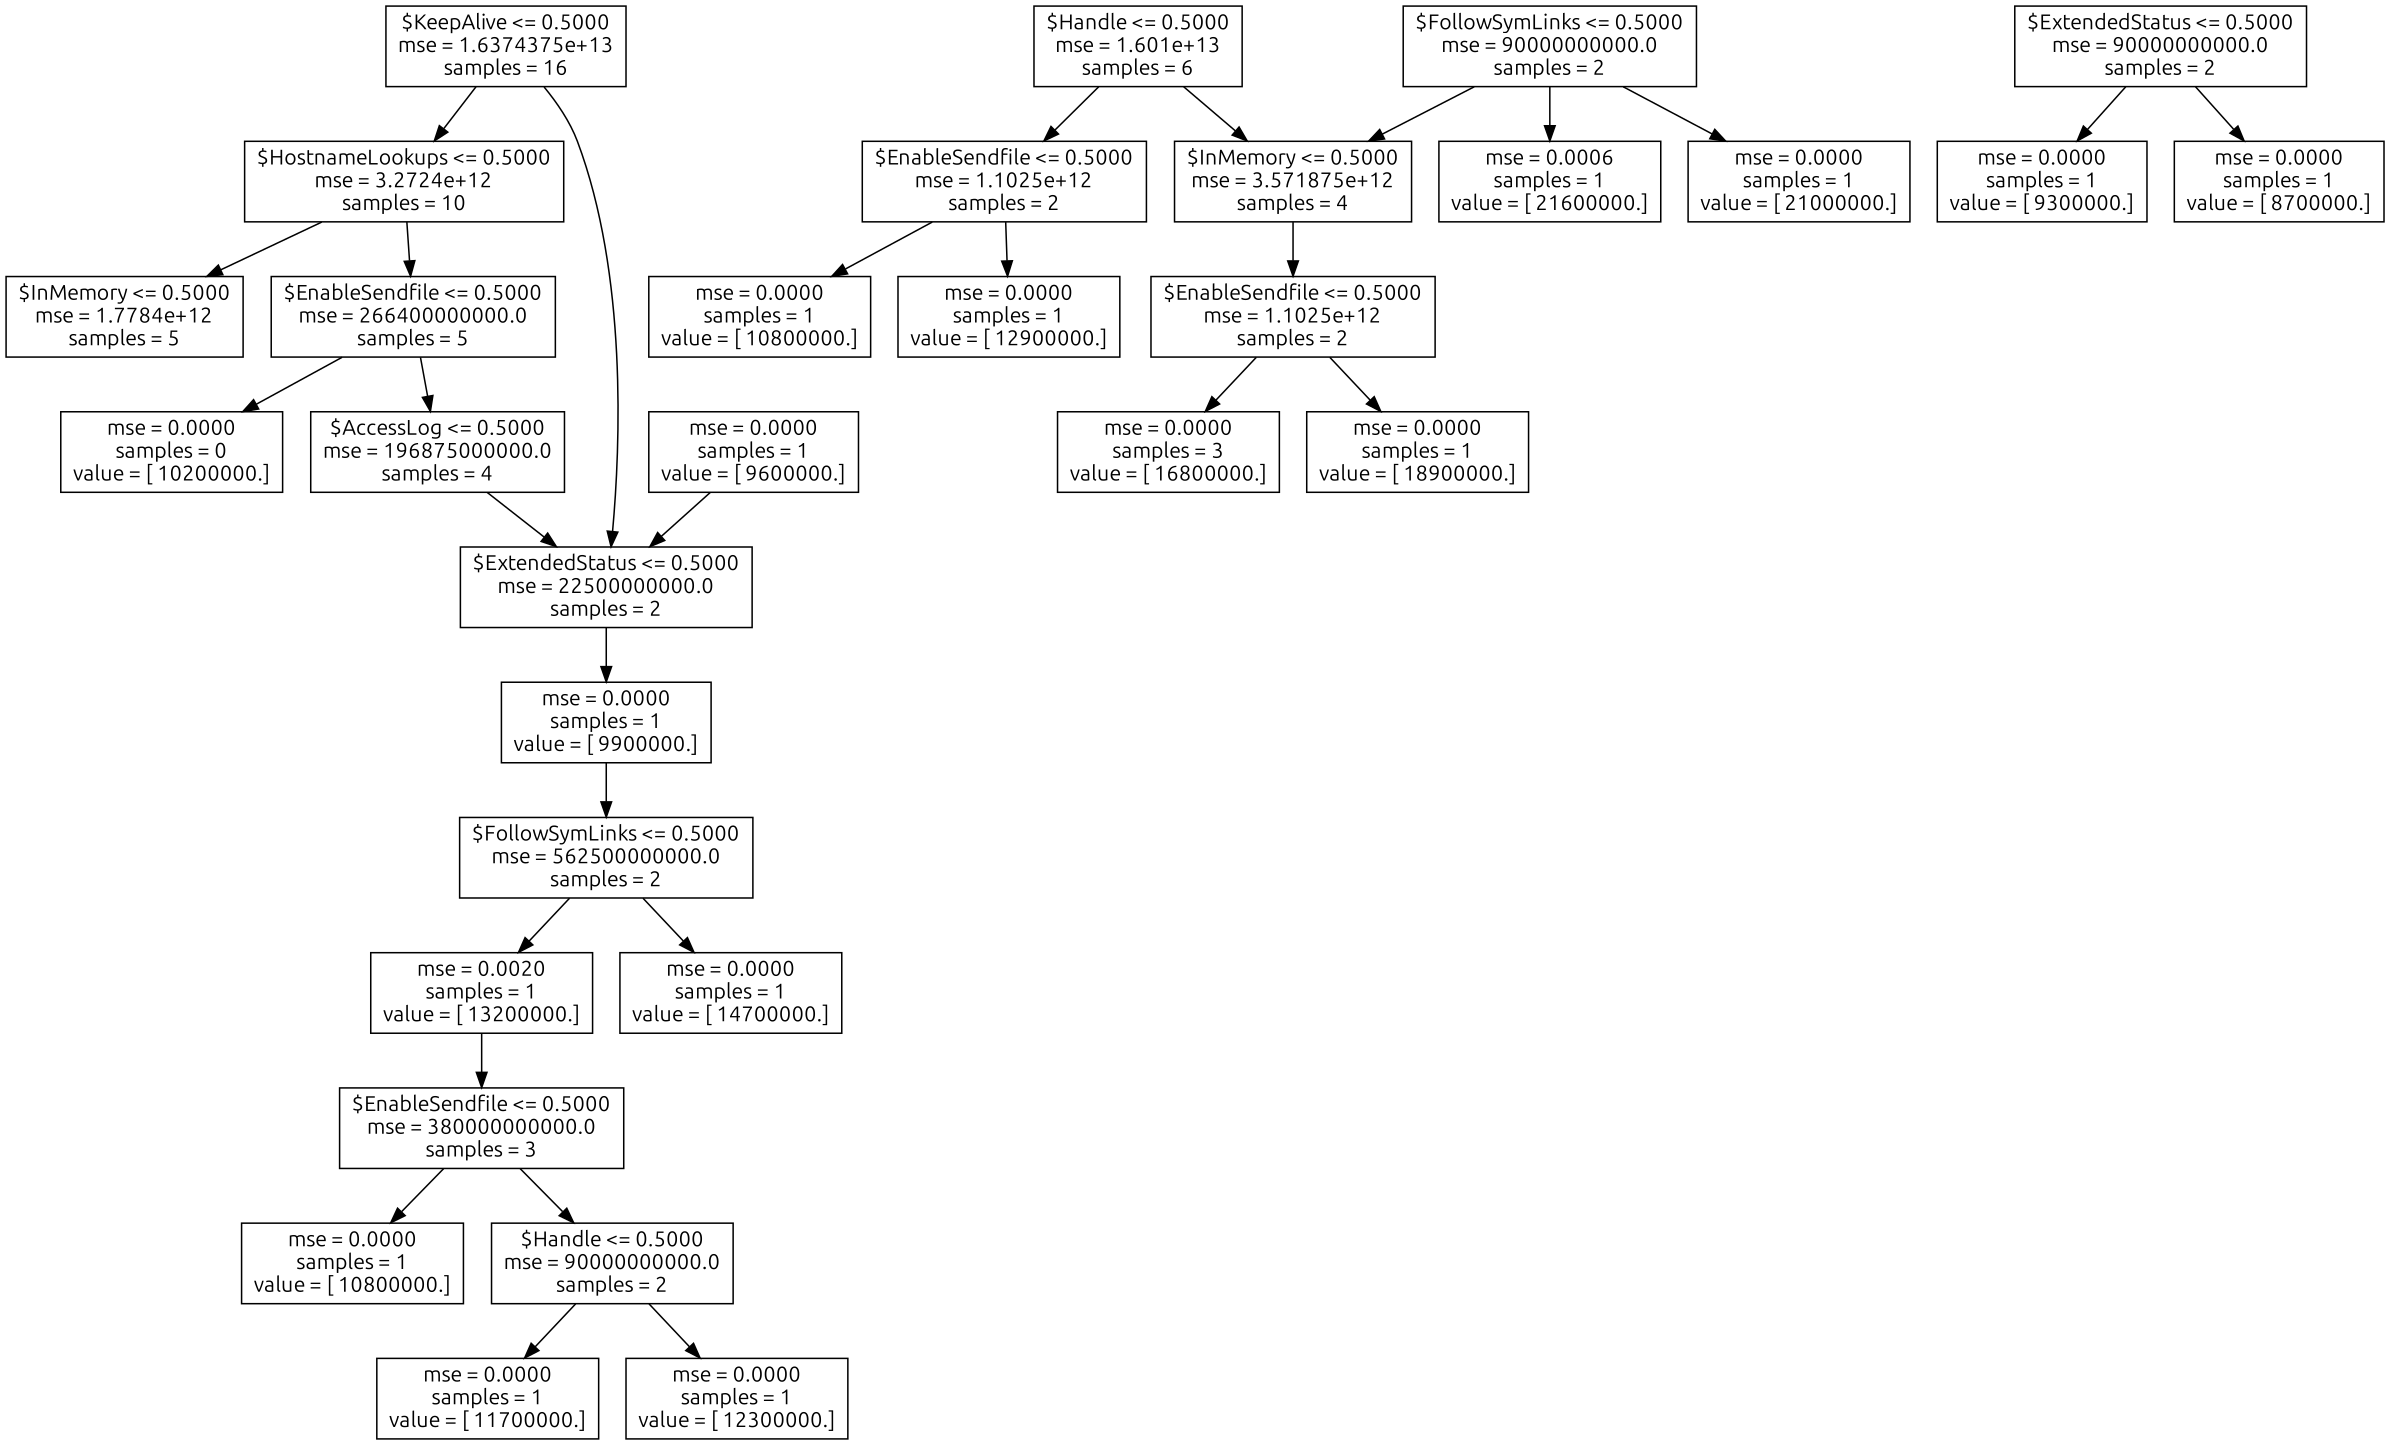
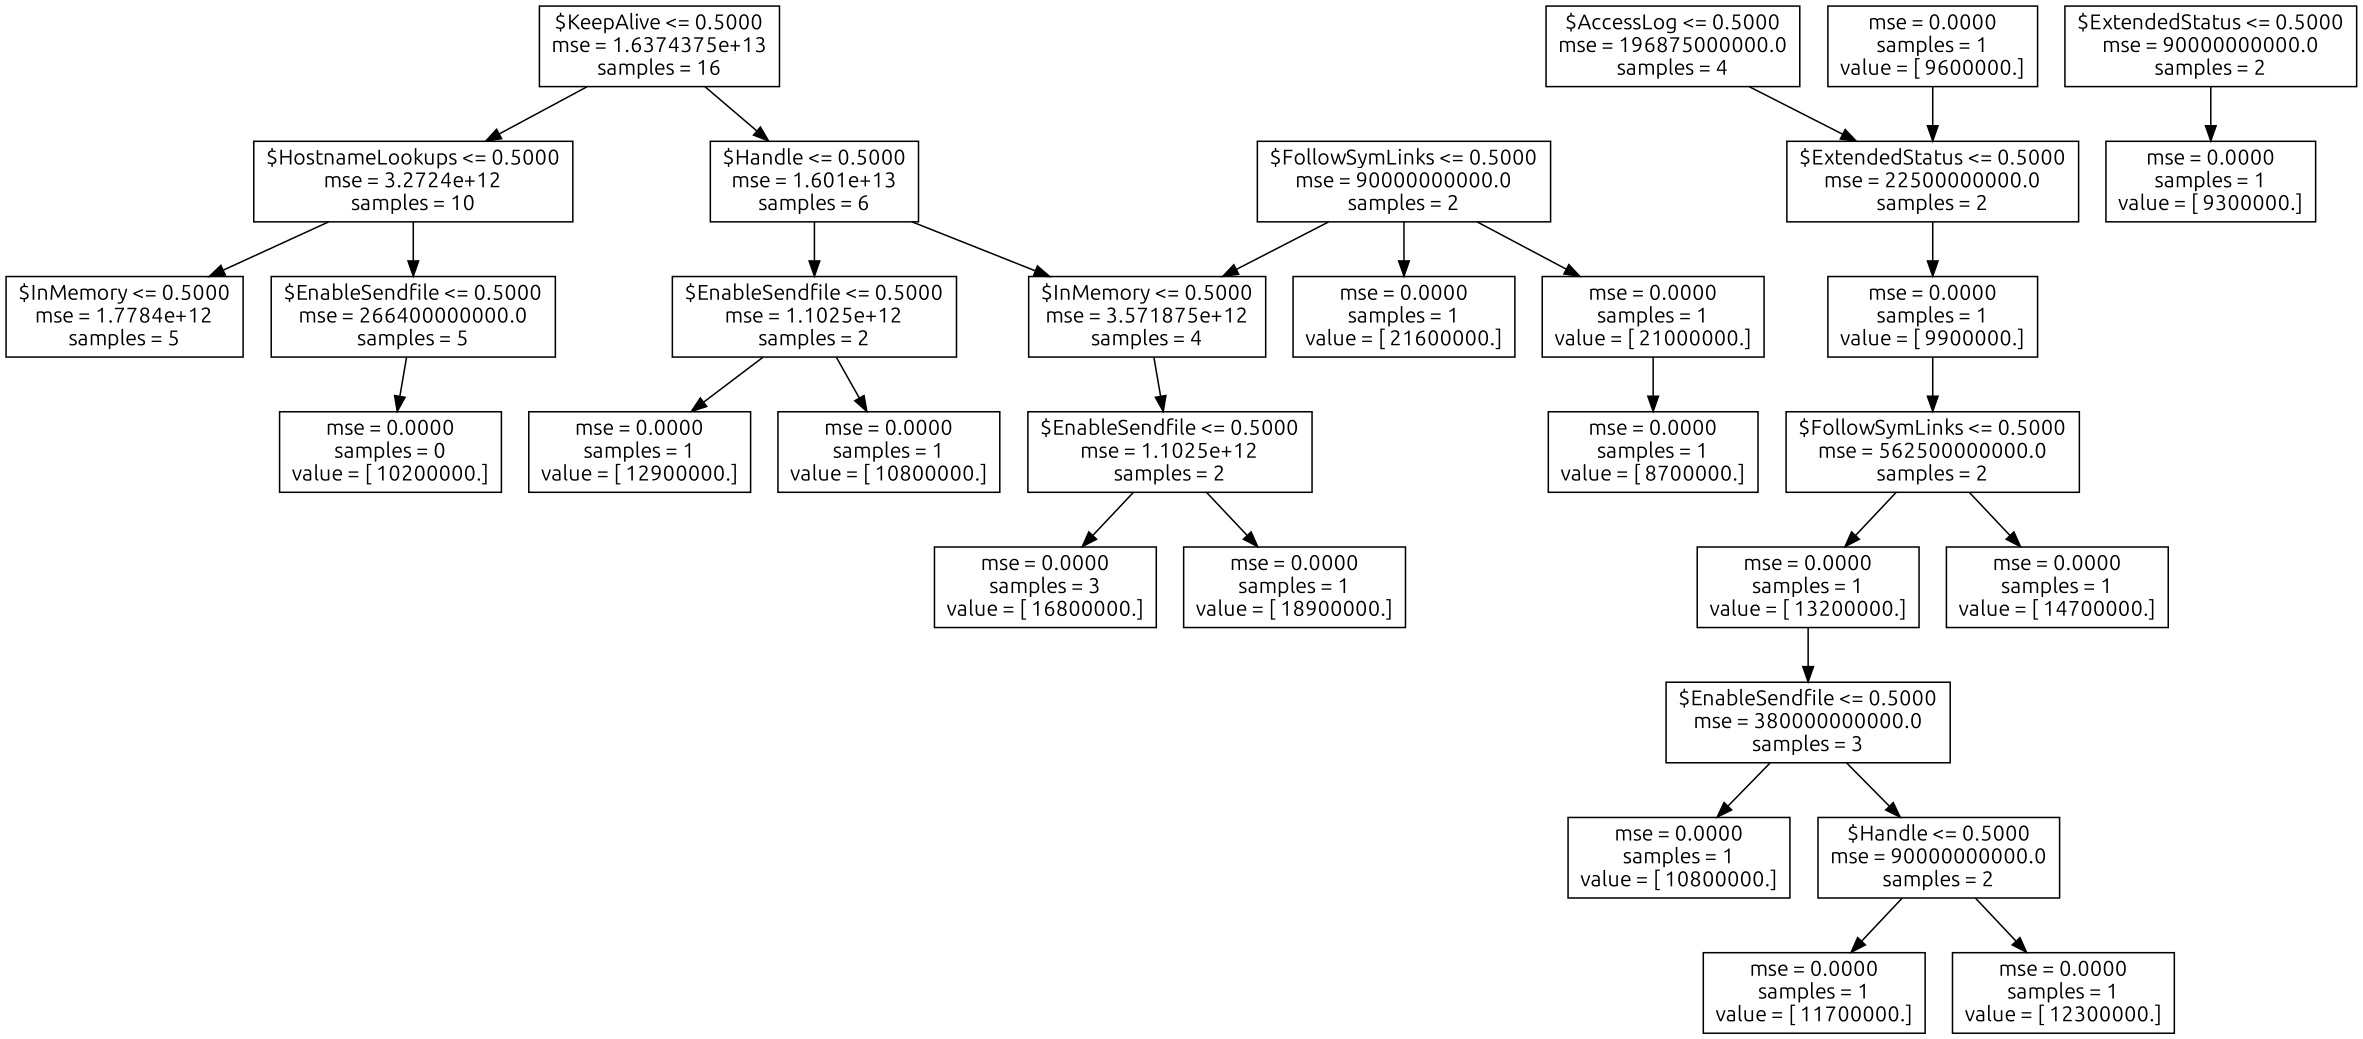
(2215, 108) -> (1653, 377)
(1550, 182) -> (1404, 317)
(613, 302) -> (731, 109)
(424, 377) -> none
(482, 993) -> (1808, 587)
